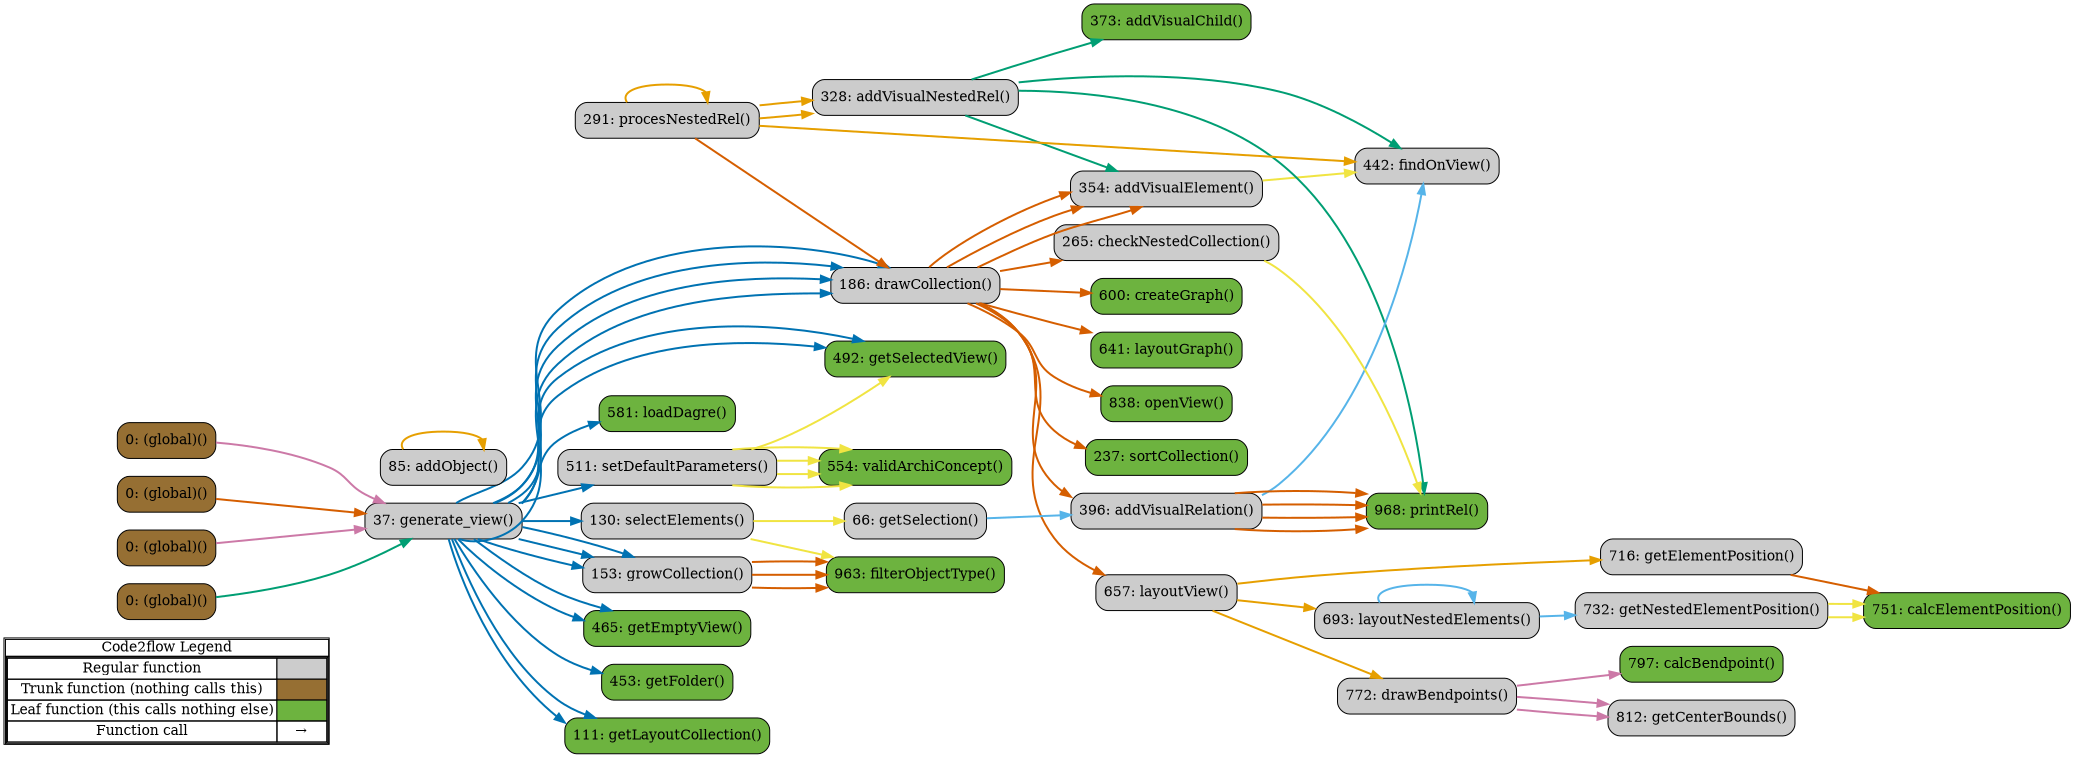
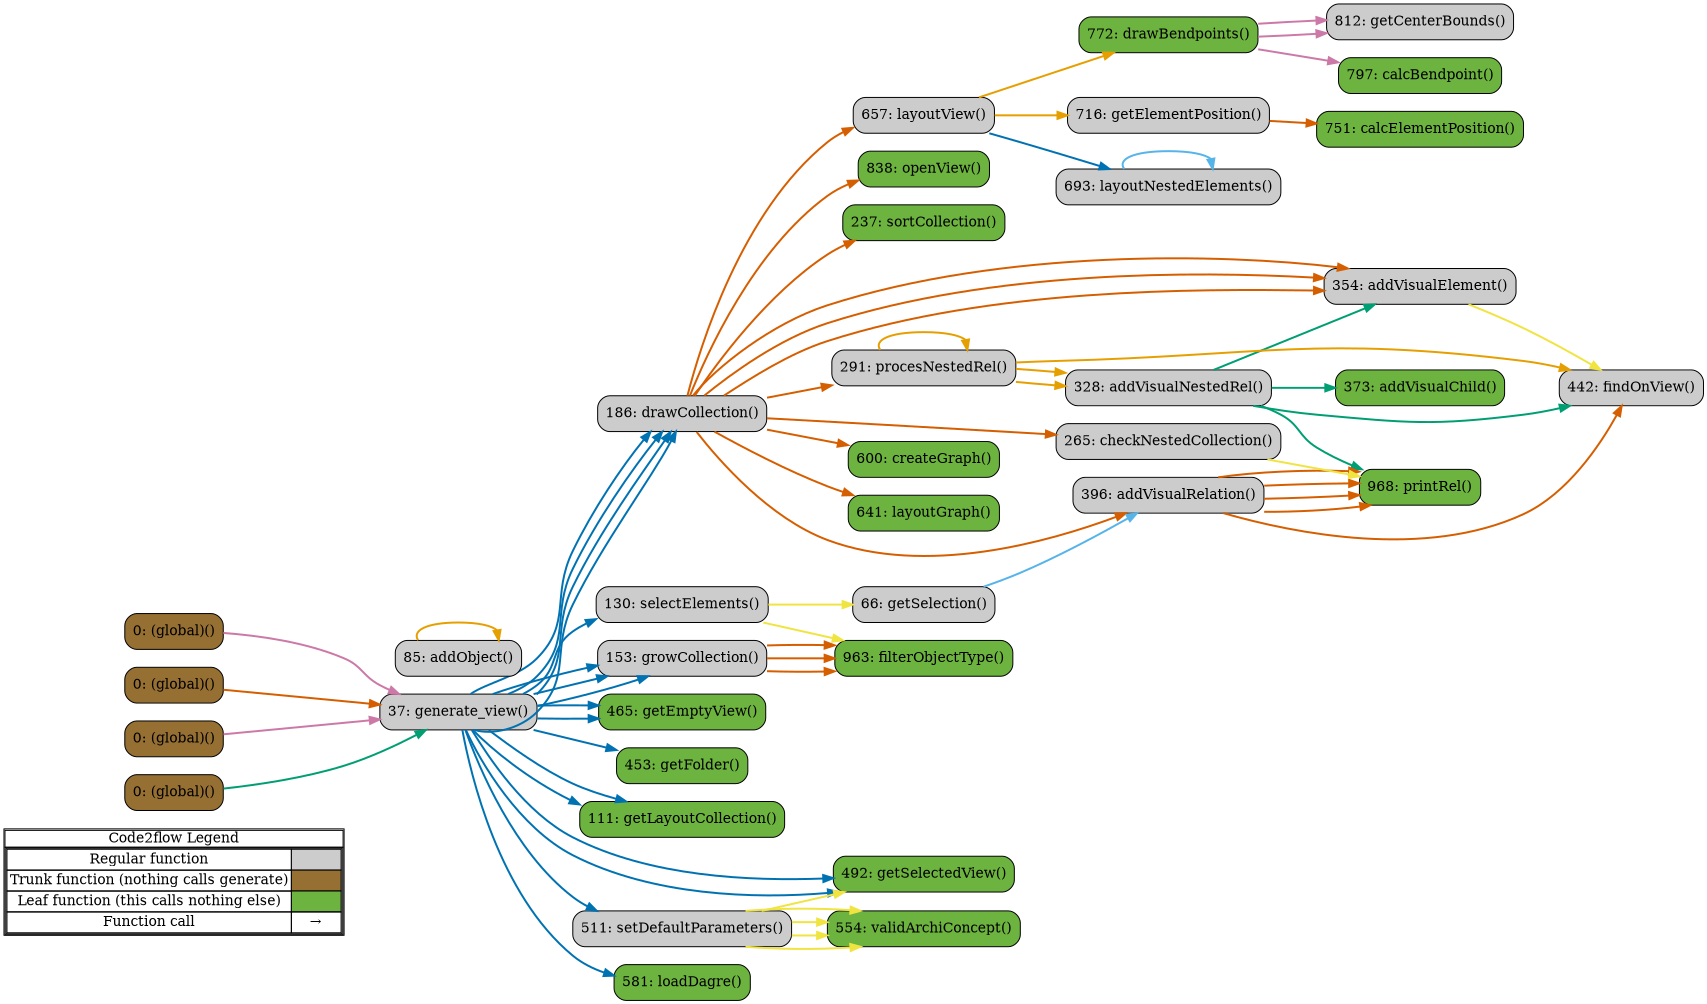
(787, 200) -> (794, 392)
(1369, 360) -> (1443, 536)
(1271, 604) -> (1045, 149)
(1701, 611) -> none
(142, 689) -> (149, 880)
(1427, 696) -> (1168, 35)
